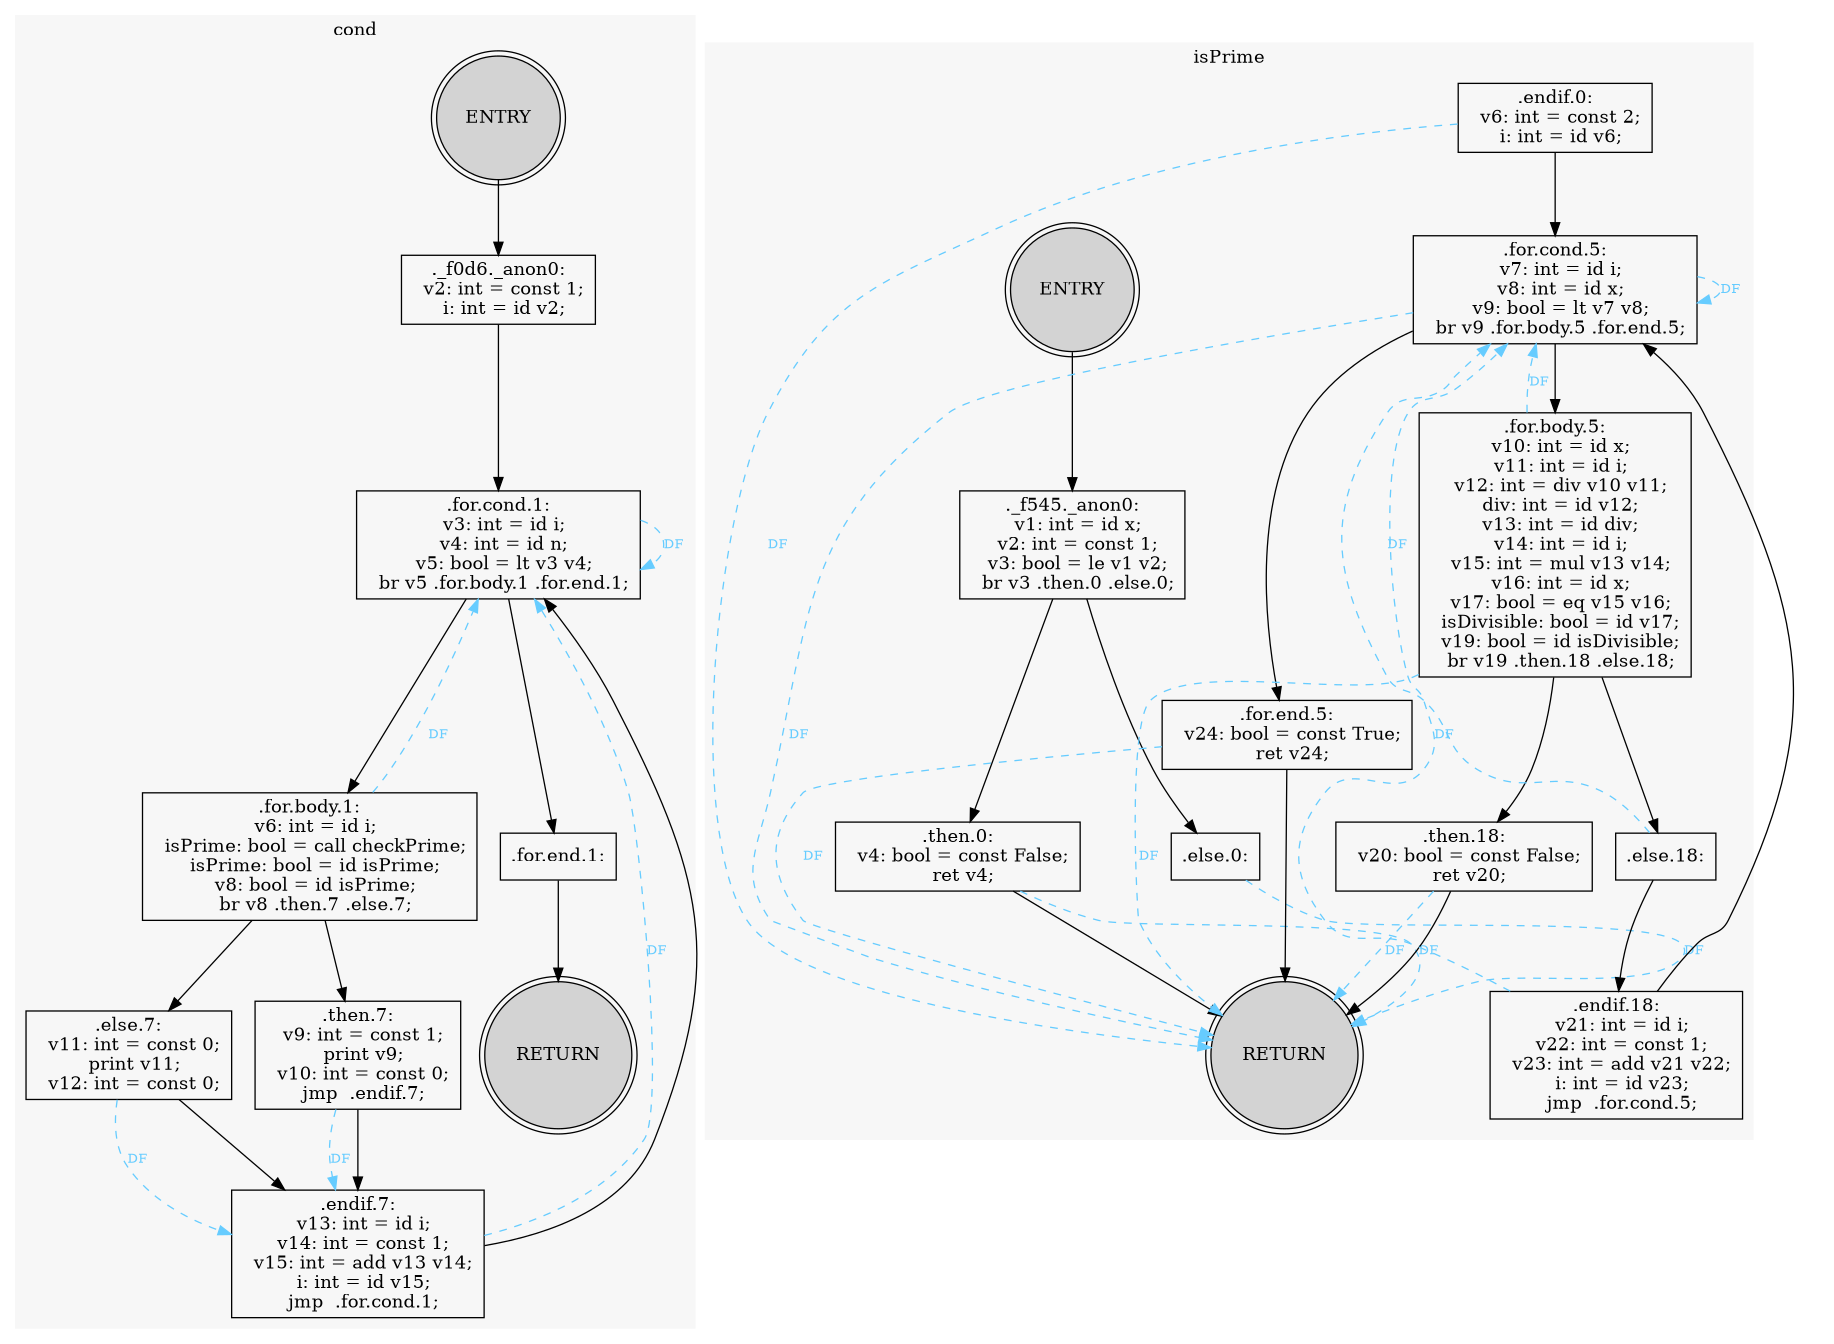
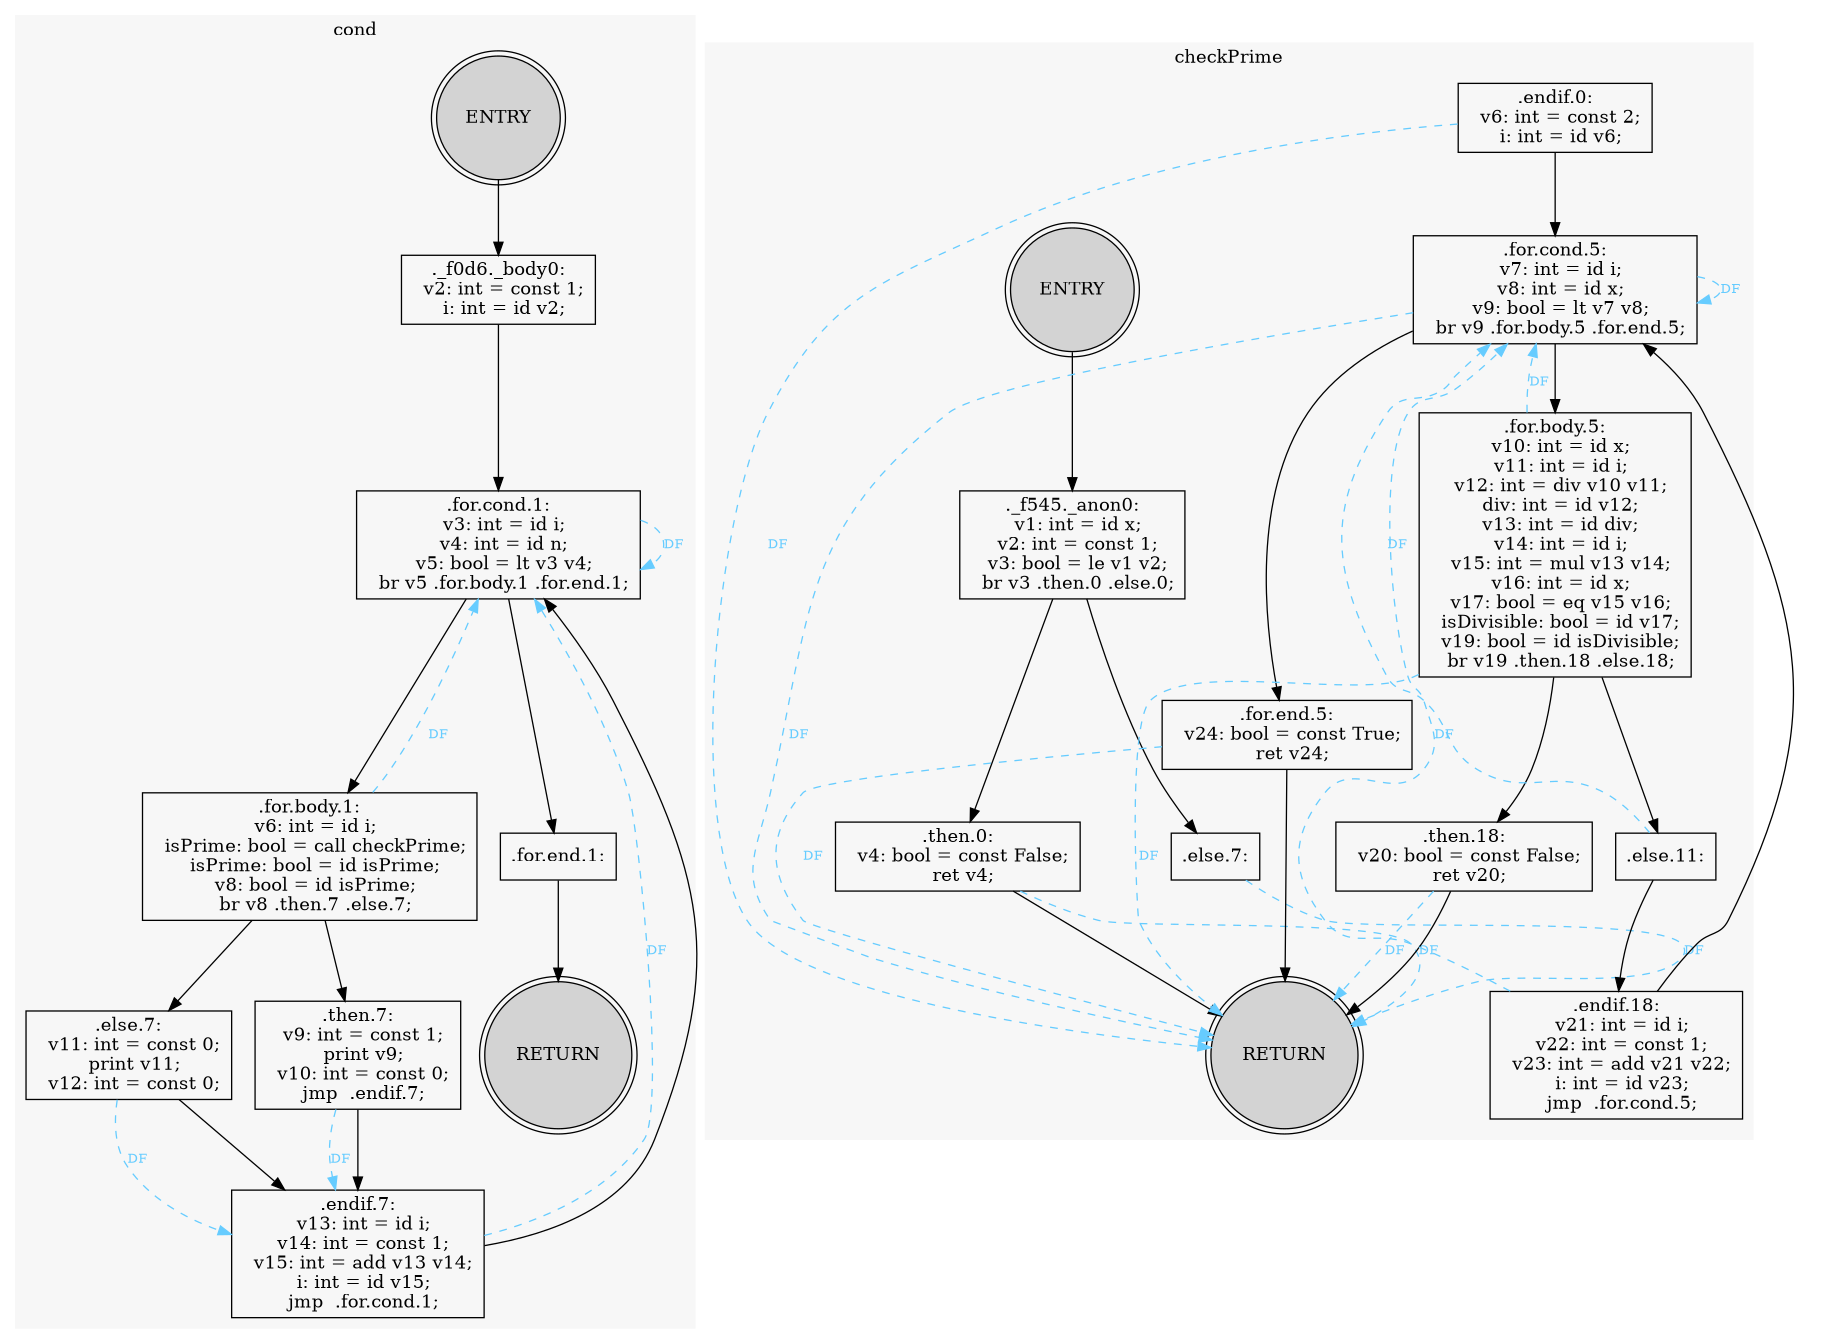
(1229, 58) -> (1229, 58)
(498, 290) -> (498, 290)
(1215, 857) -> (1215, 857)
(1666, 857) -> (1666, 857)
